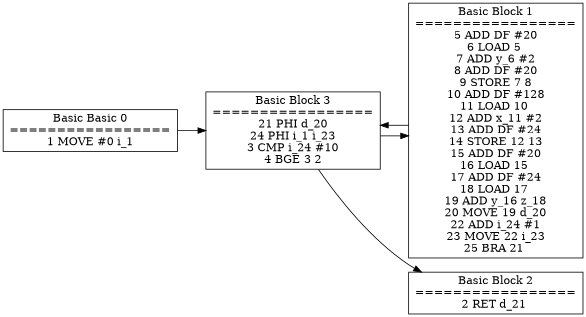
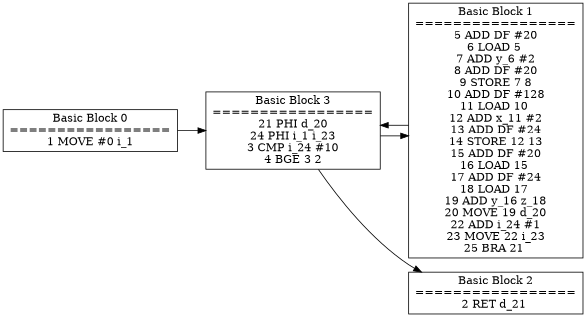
(90, 131) -> (90, 131)
